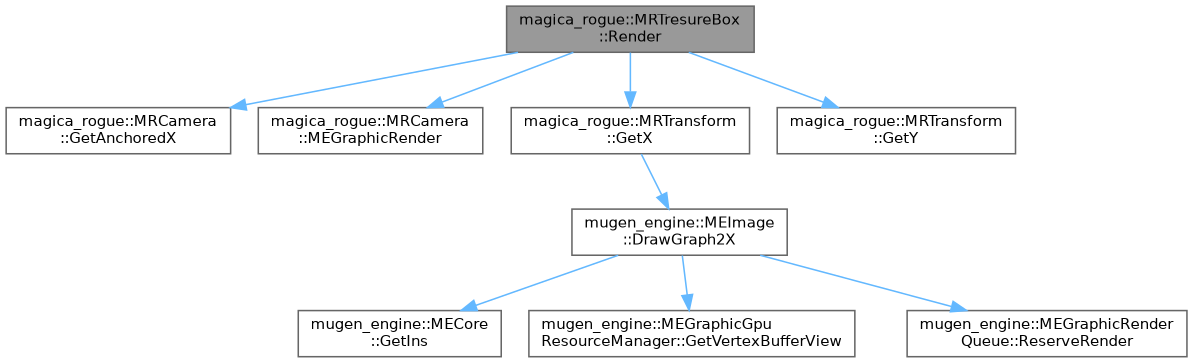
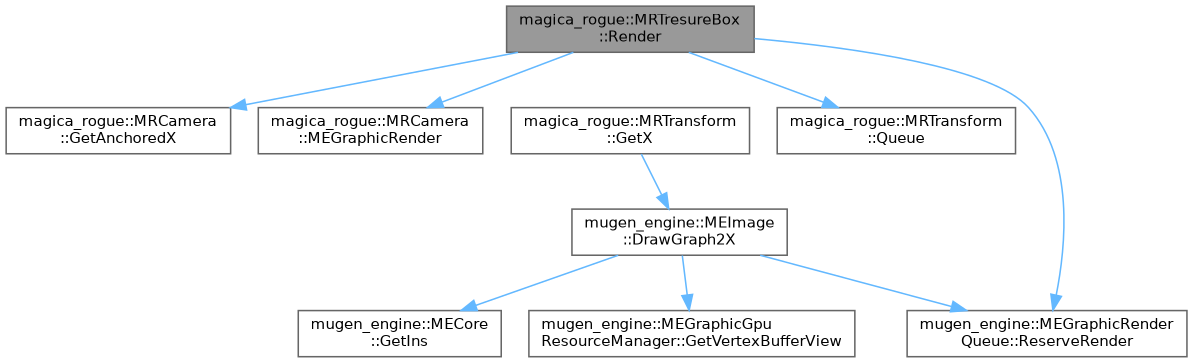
(630, 72) -> (990, 84)
(896, 131) -> (896, 131)
